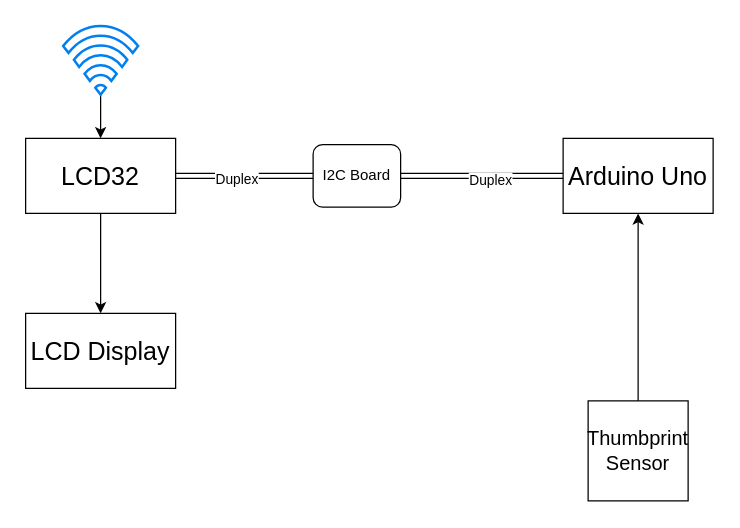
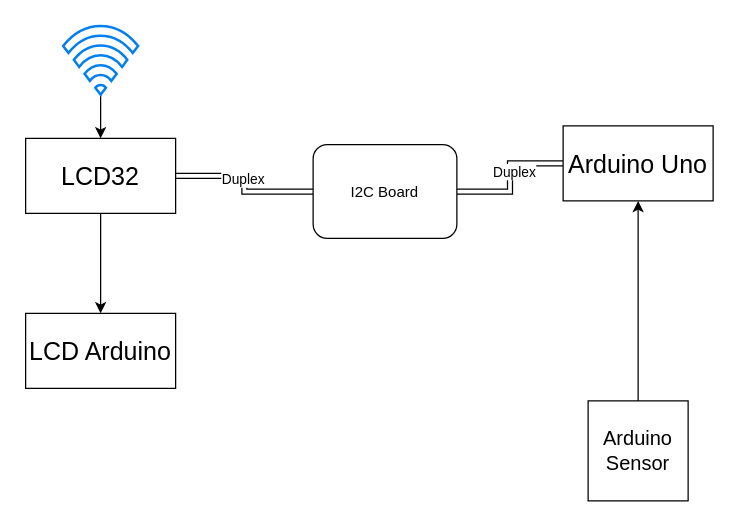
(357, 176) -> (385, 191)
(638, 176) -> (638, 163)
(101, 351) -> (101, 351)
(638, 451) -> (638, 451)
